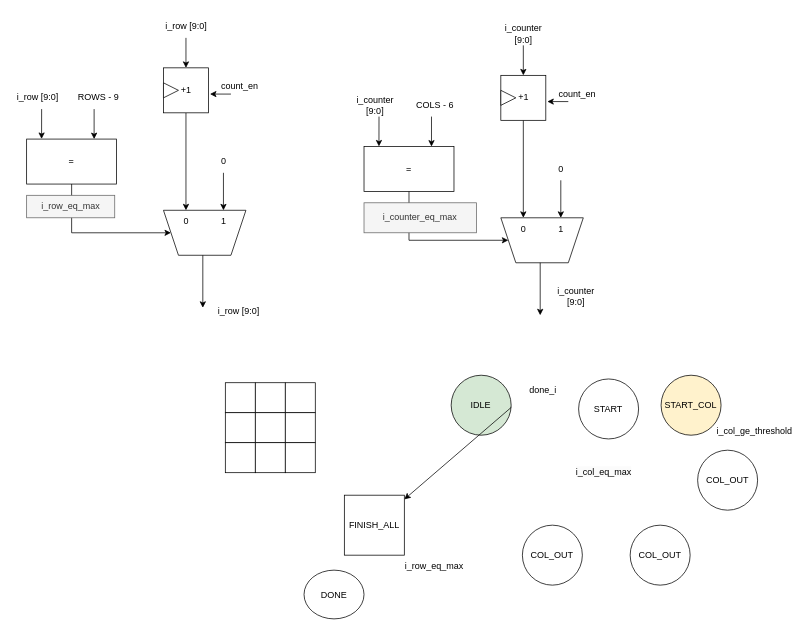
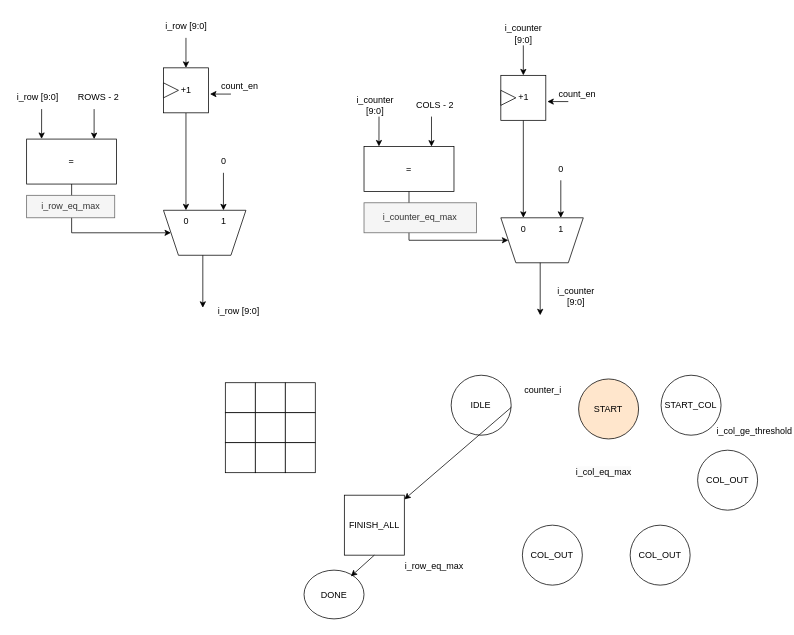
(99, 98) -> (99, 98)
(435, 105) -> (435, 105)
(543, 390) -> (543, 390)
(481, 405) -> (481, 405)
(691, 405) -> (691, 405)
(609, 409) -> (609, 409)
none -> (364, 564)
